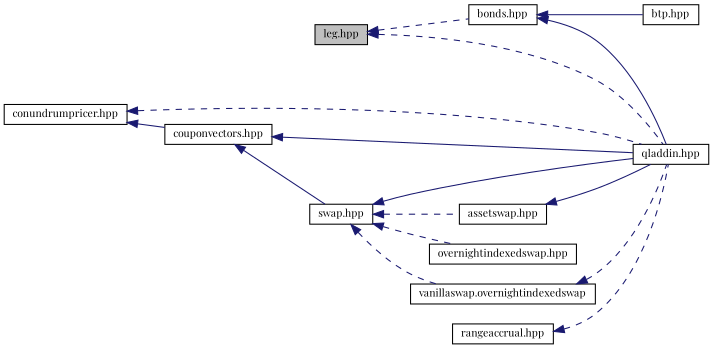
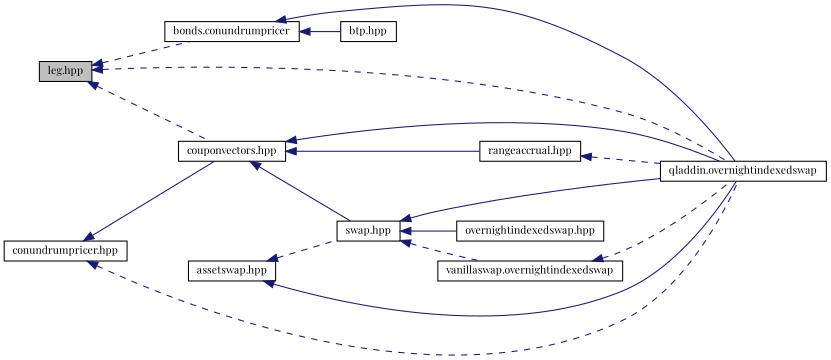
(503, 15) -> (232, 32)
none -> (154, 114)
none -> (388, 151)
(671, 154) -> (743, 171)
(421, 214) -> (307, 249)
(418, 236) -> (434, 231)
